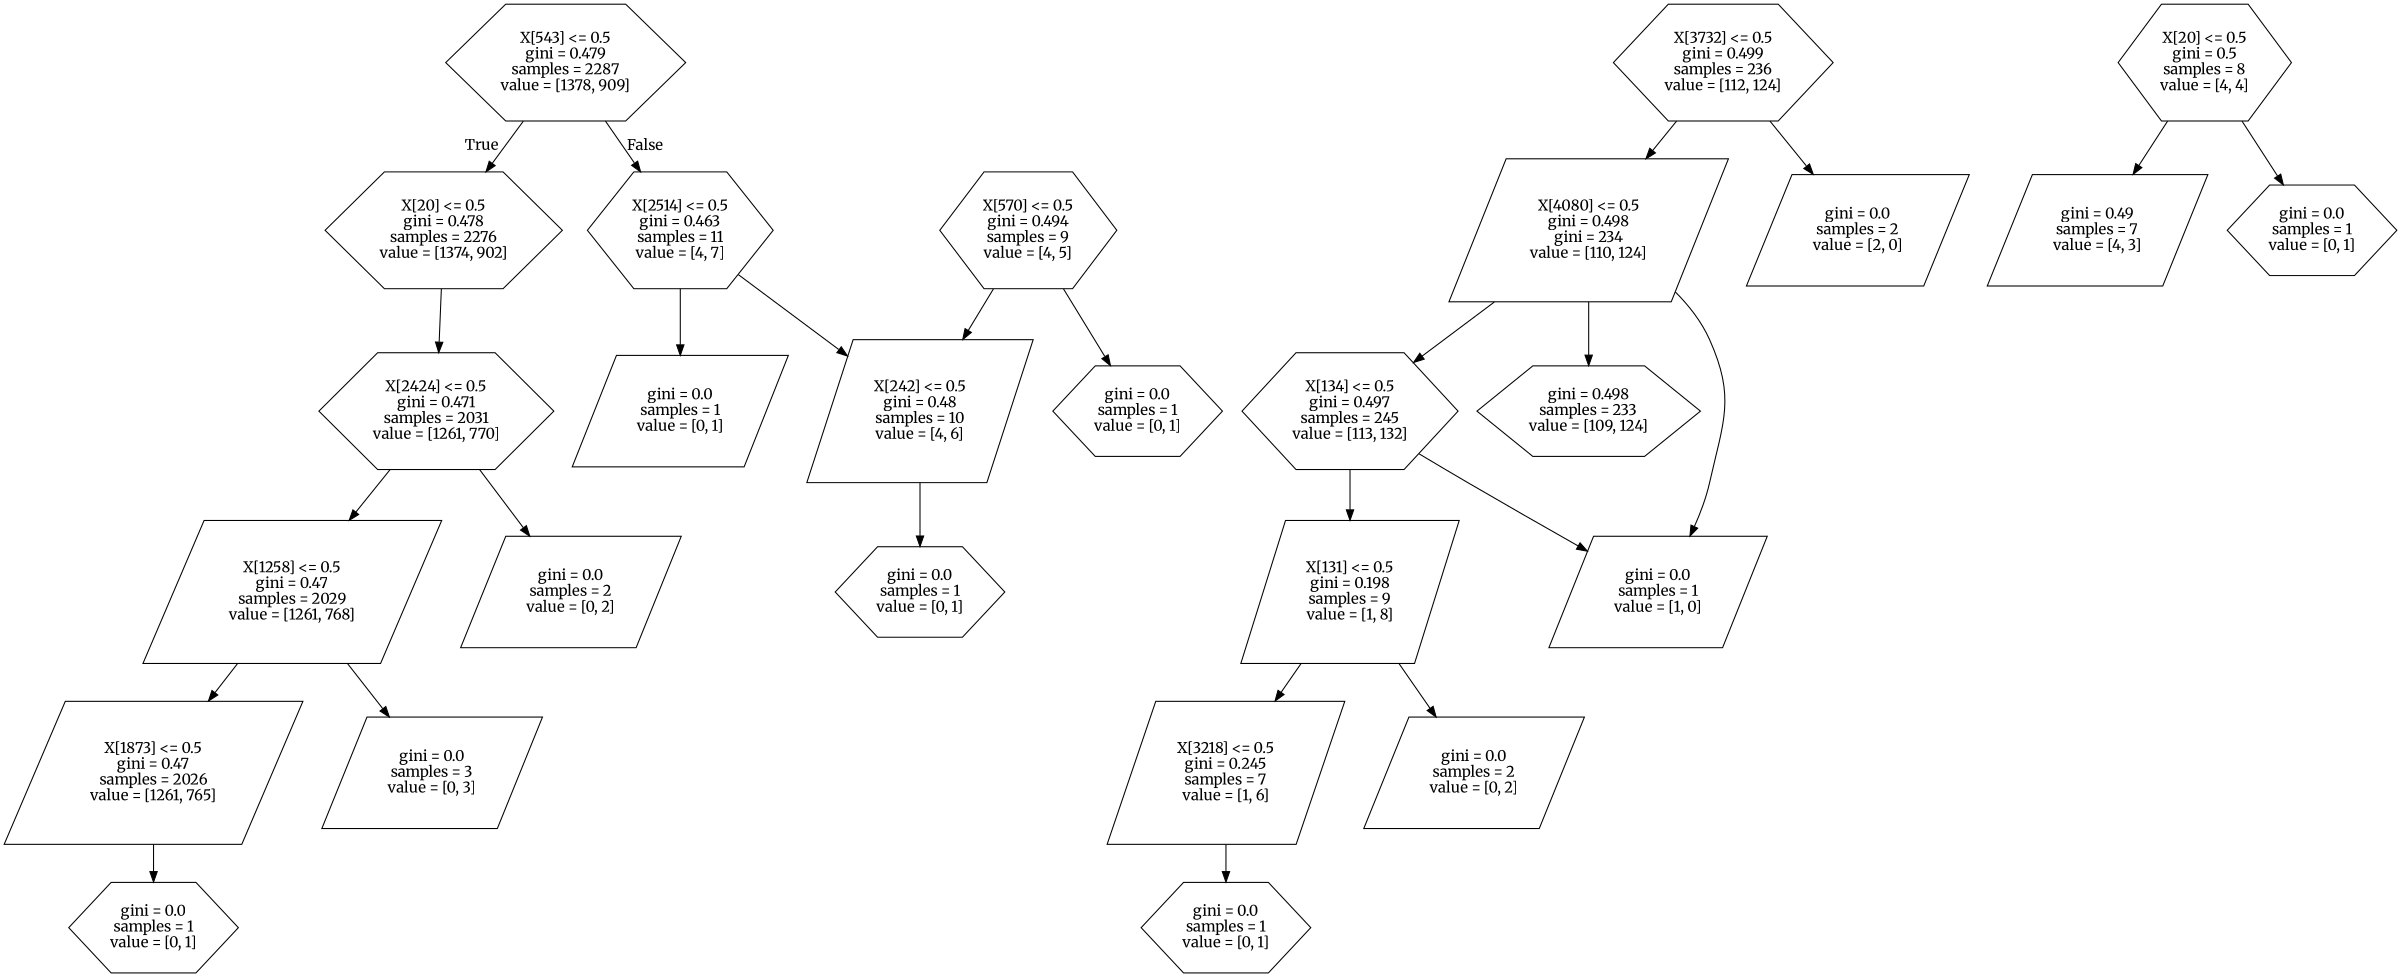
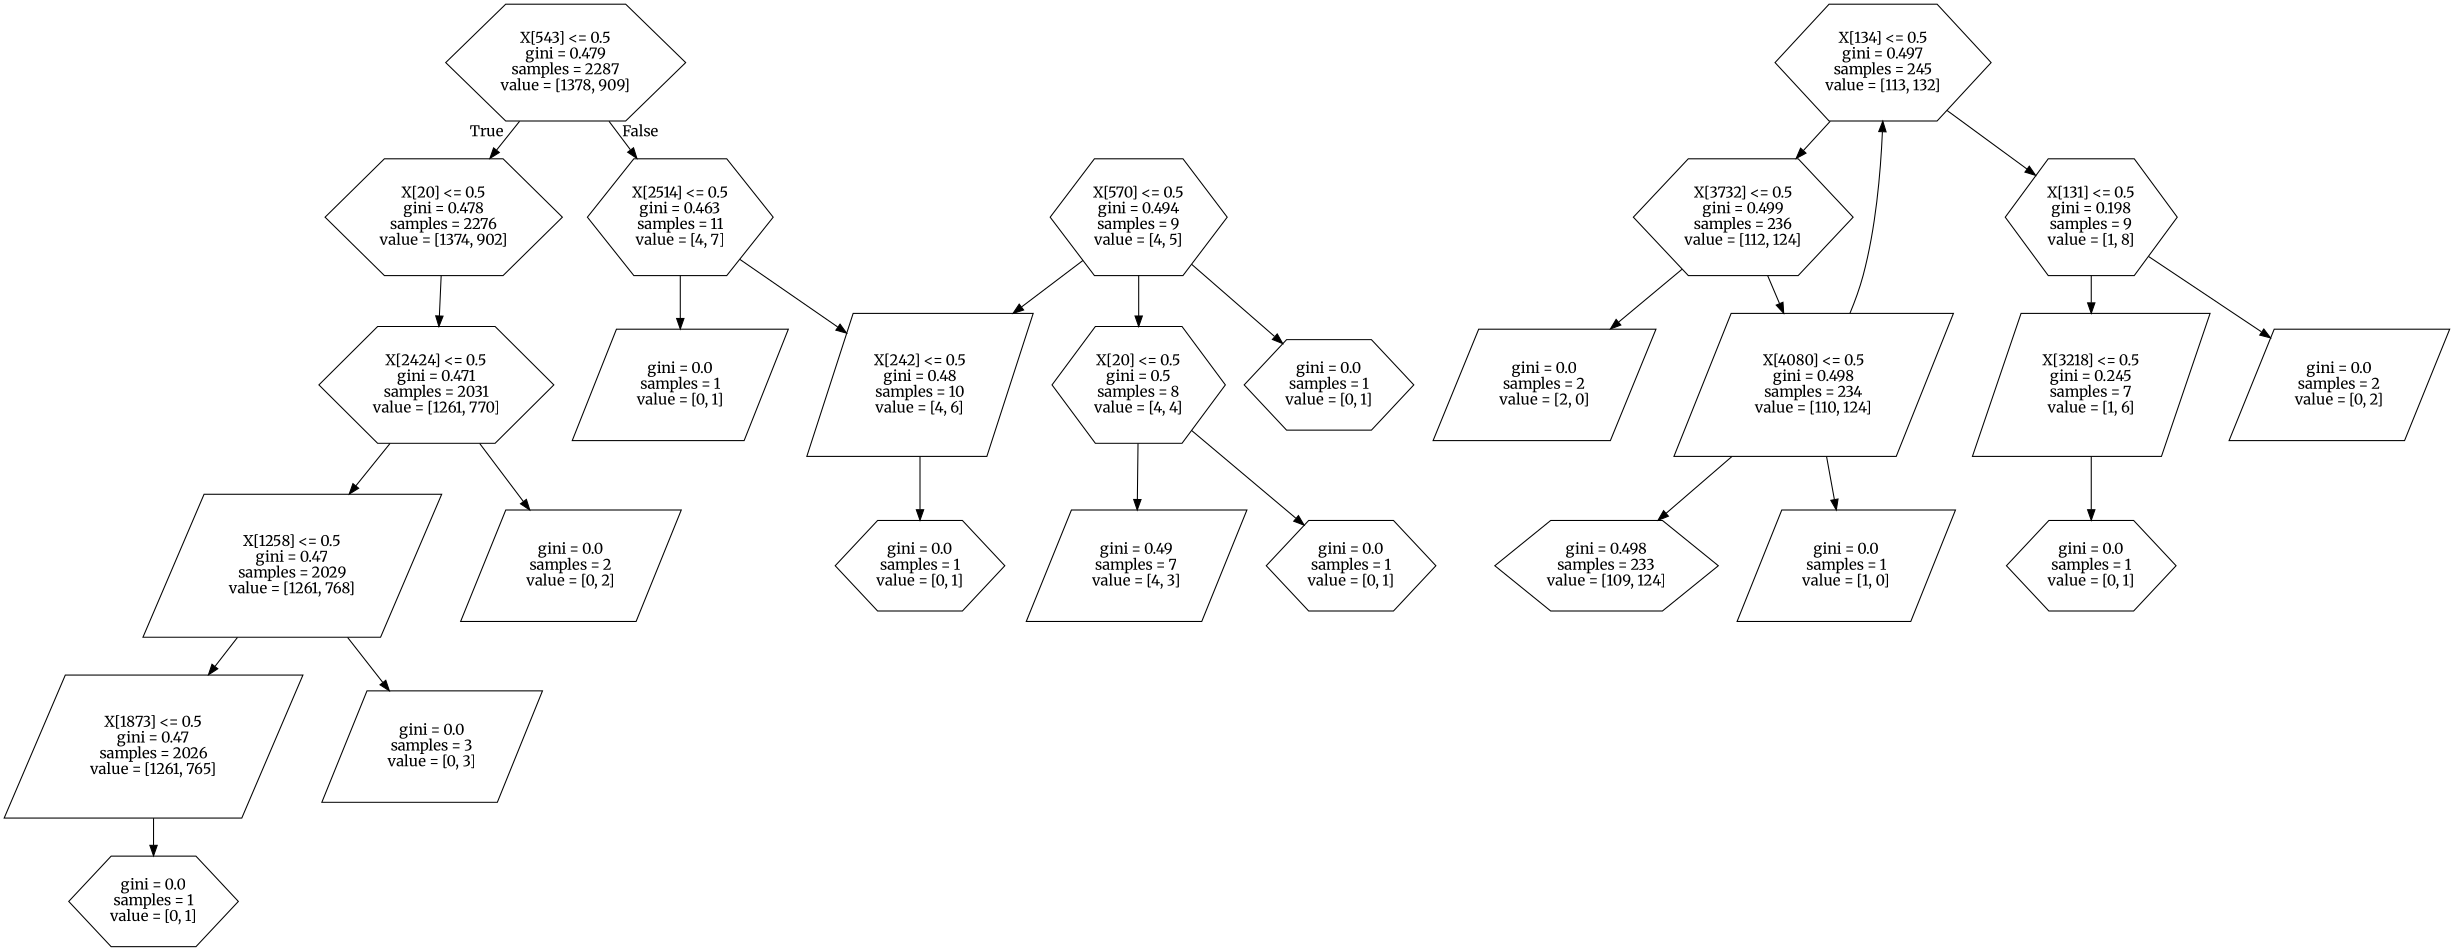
(1589, 230) -> (1814, 385)
none -> (1139, 296)
(1498, 500) -> (1817, 136)
(1350, 592) -> (2091, 217)
